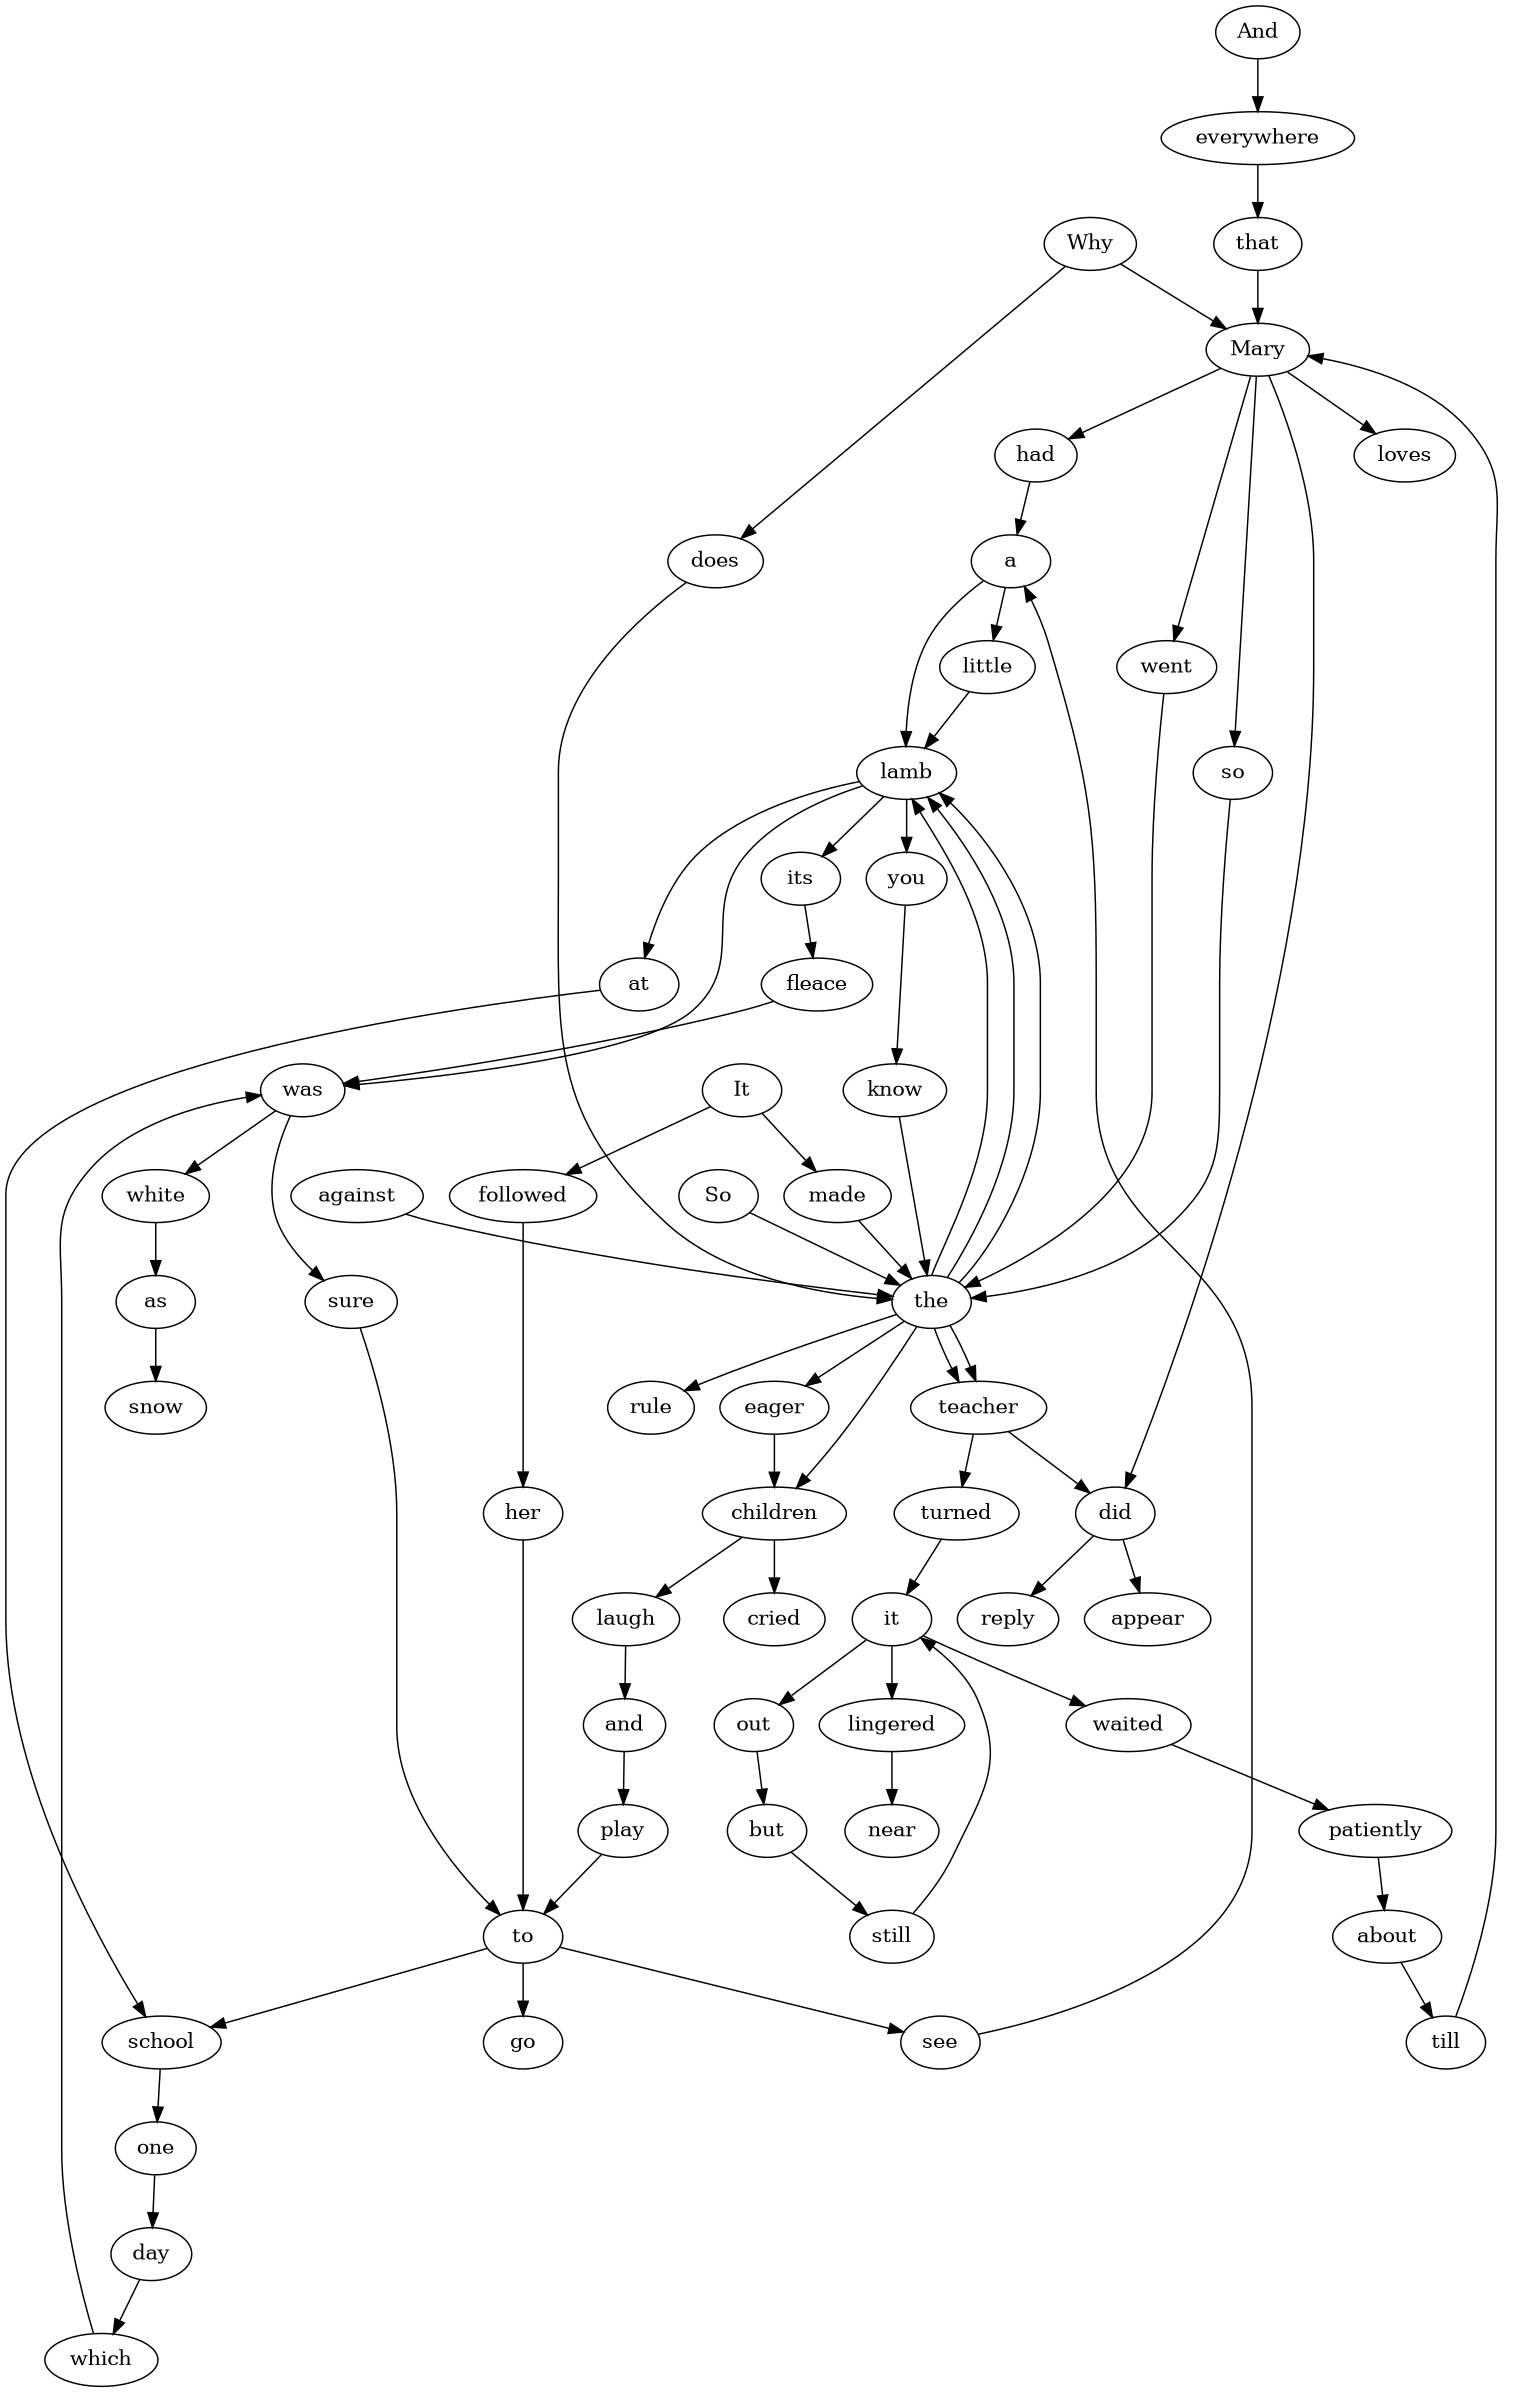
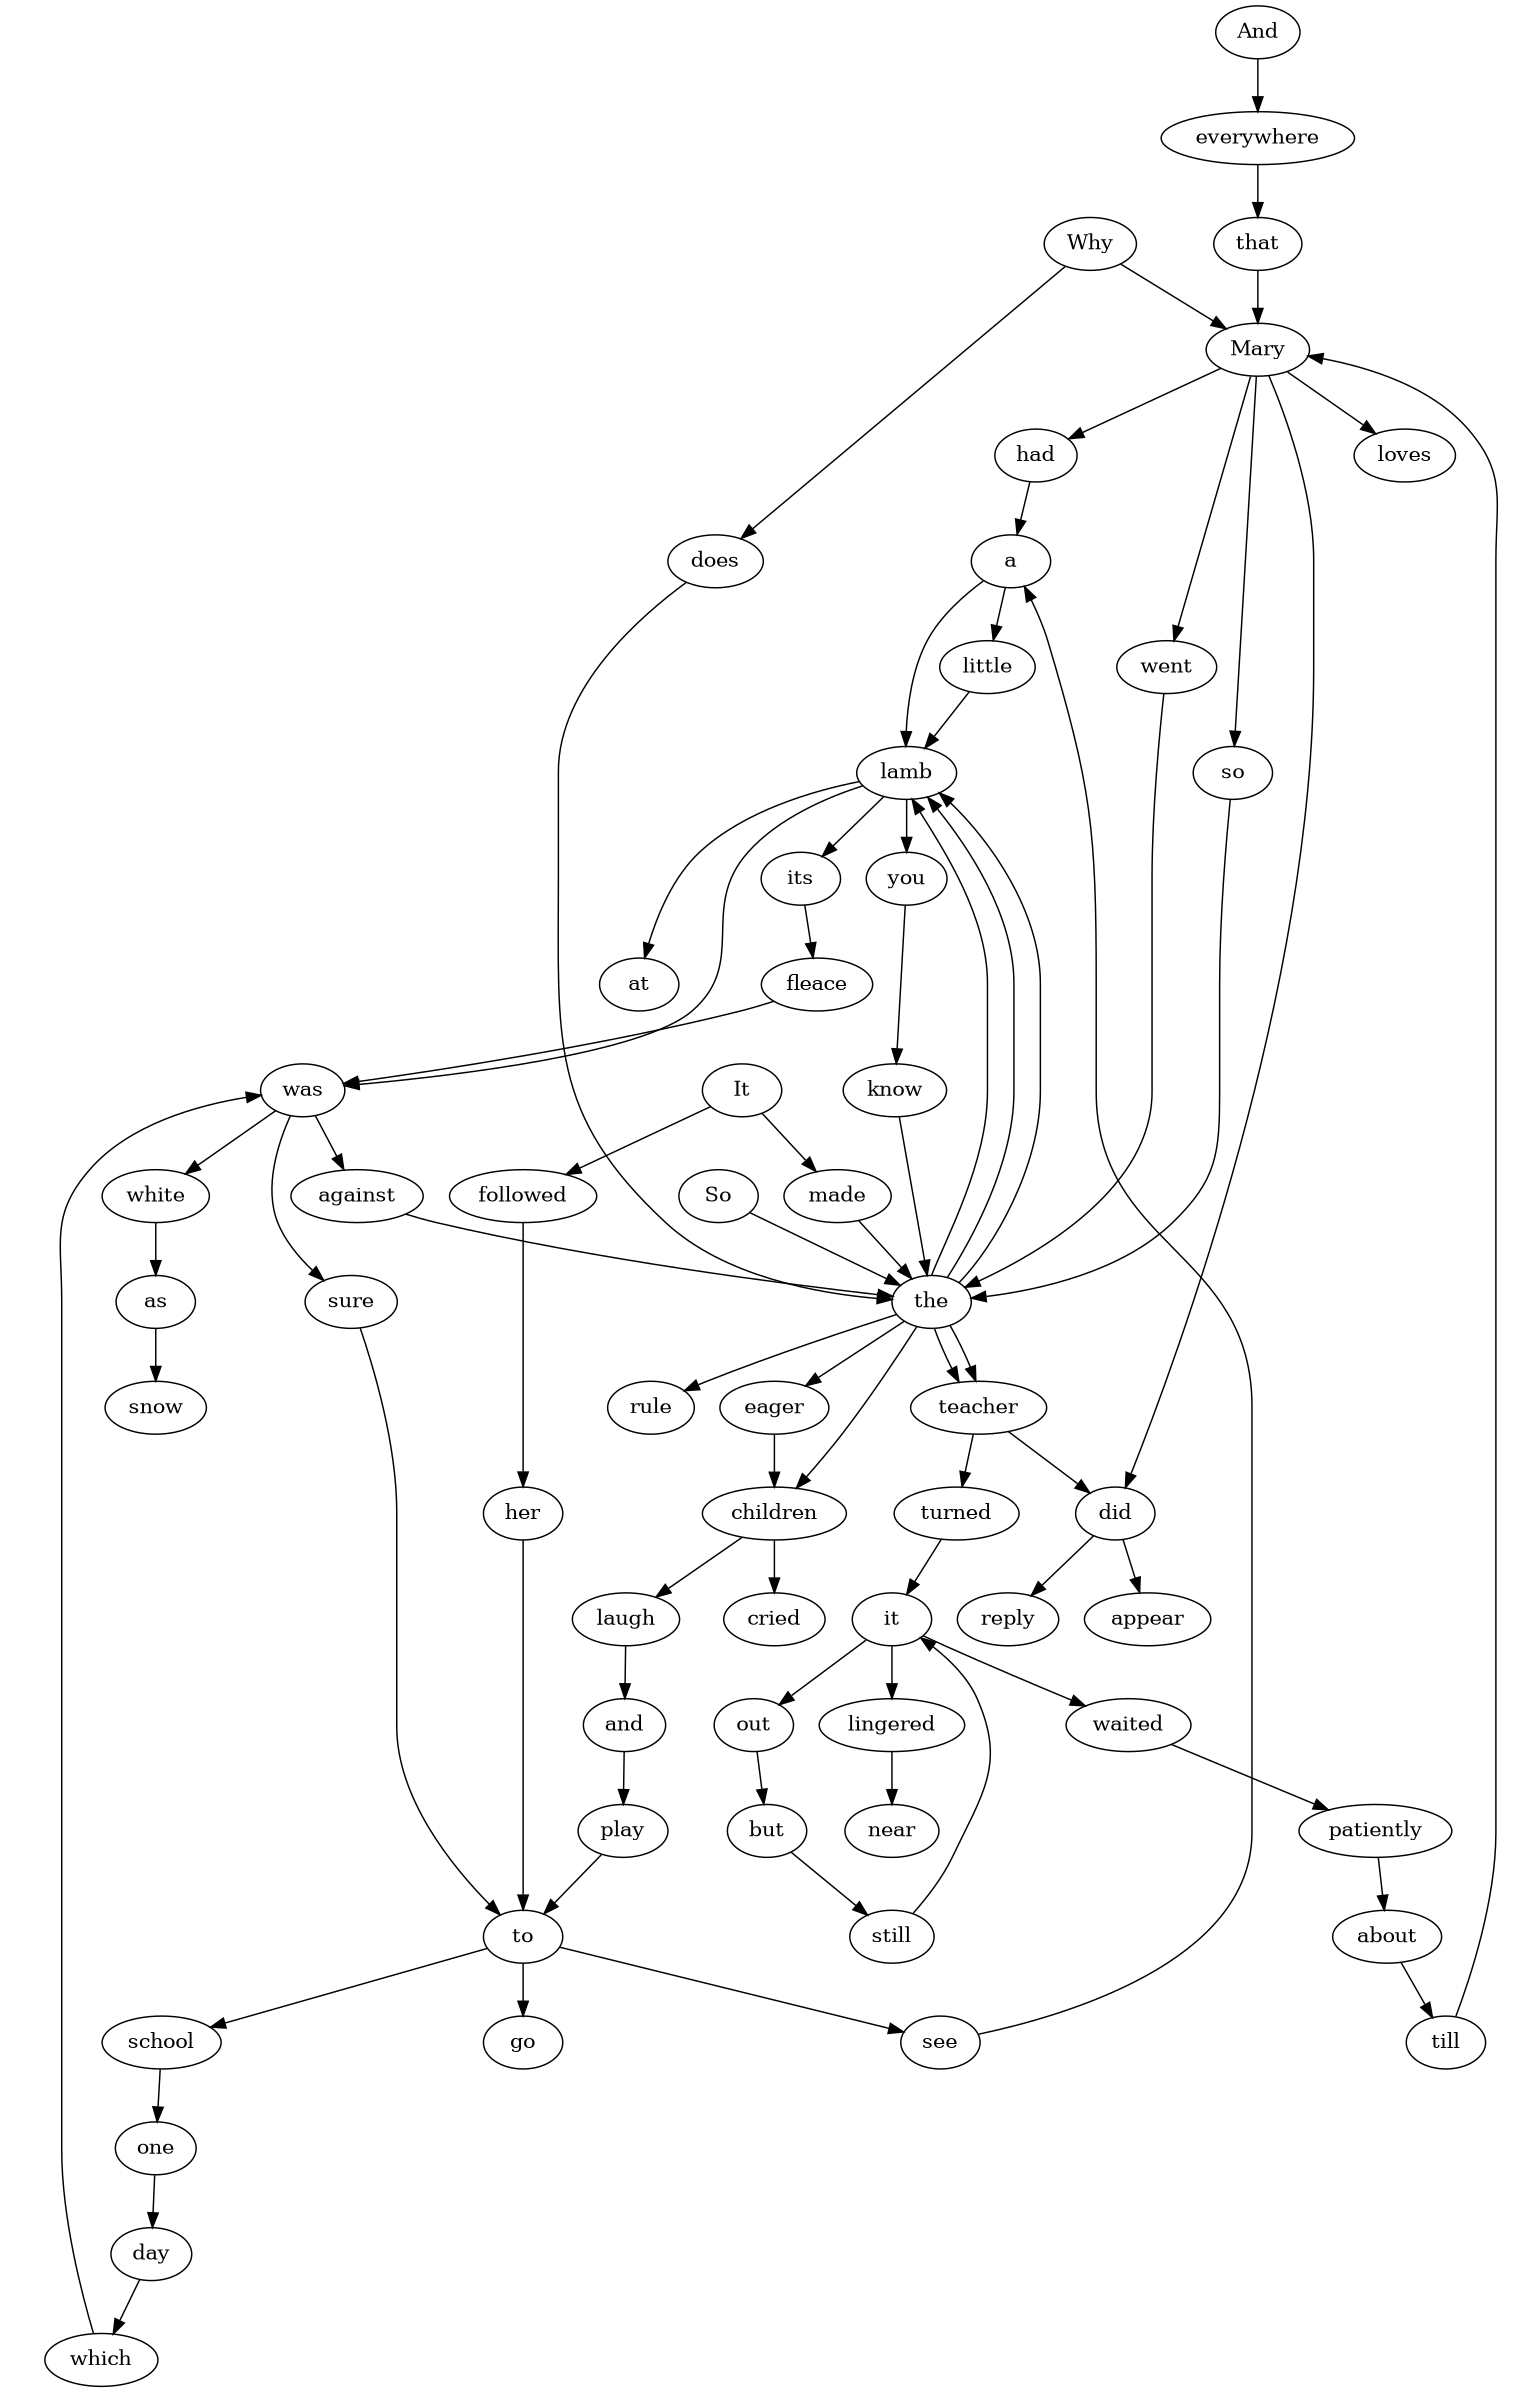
none -> (326, 1136)
(6, 1287) -> none
